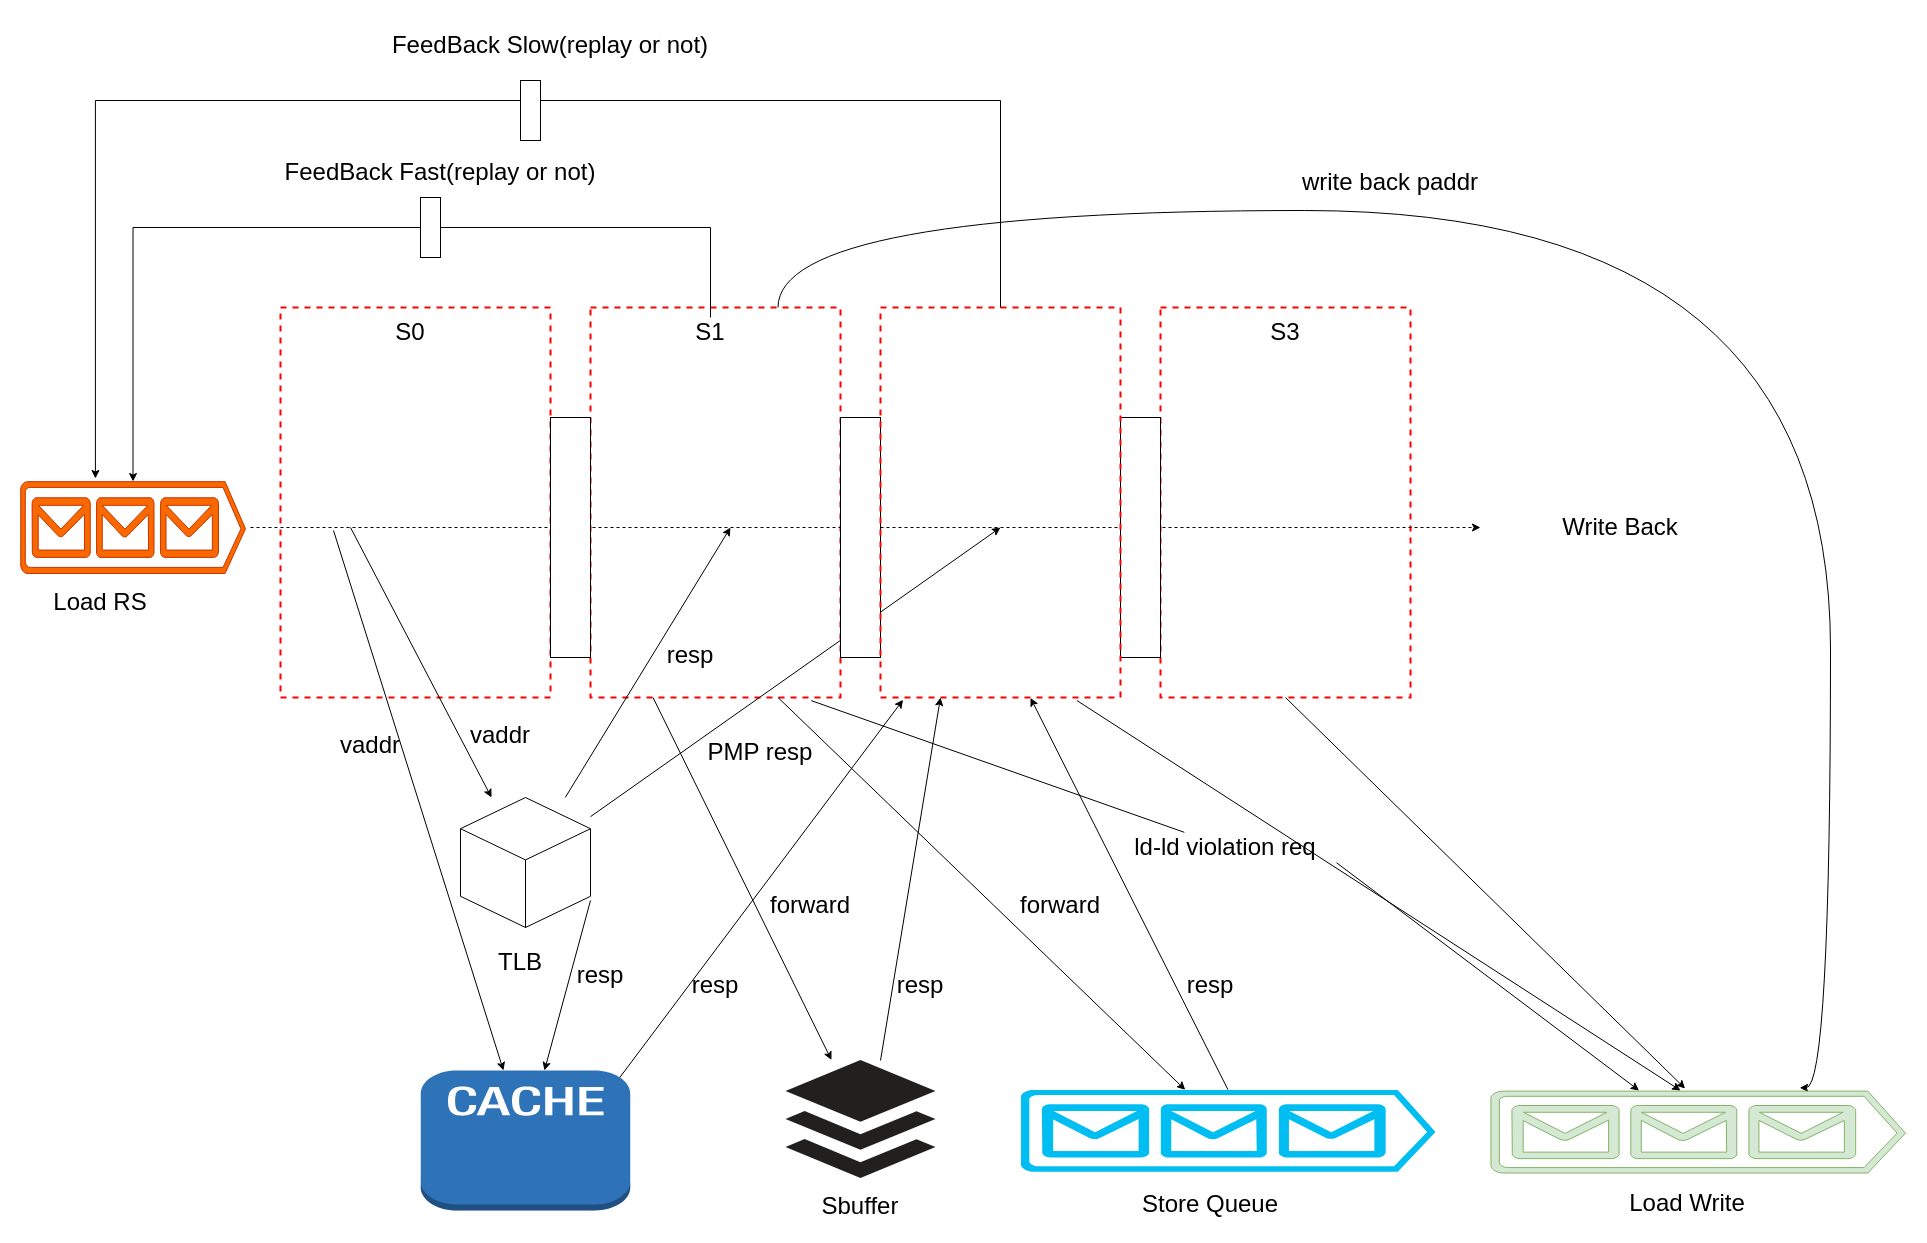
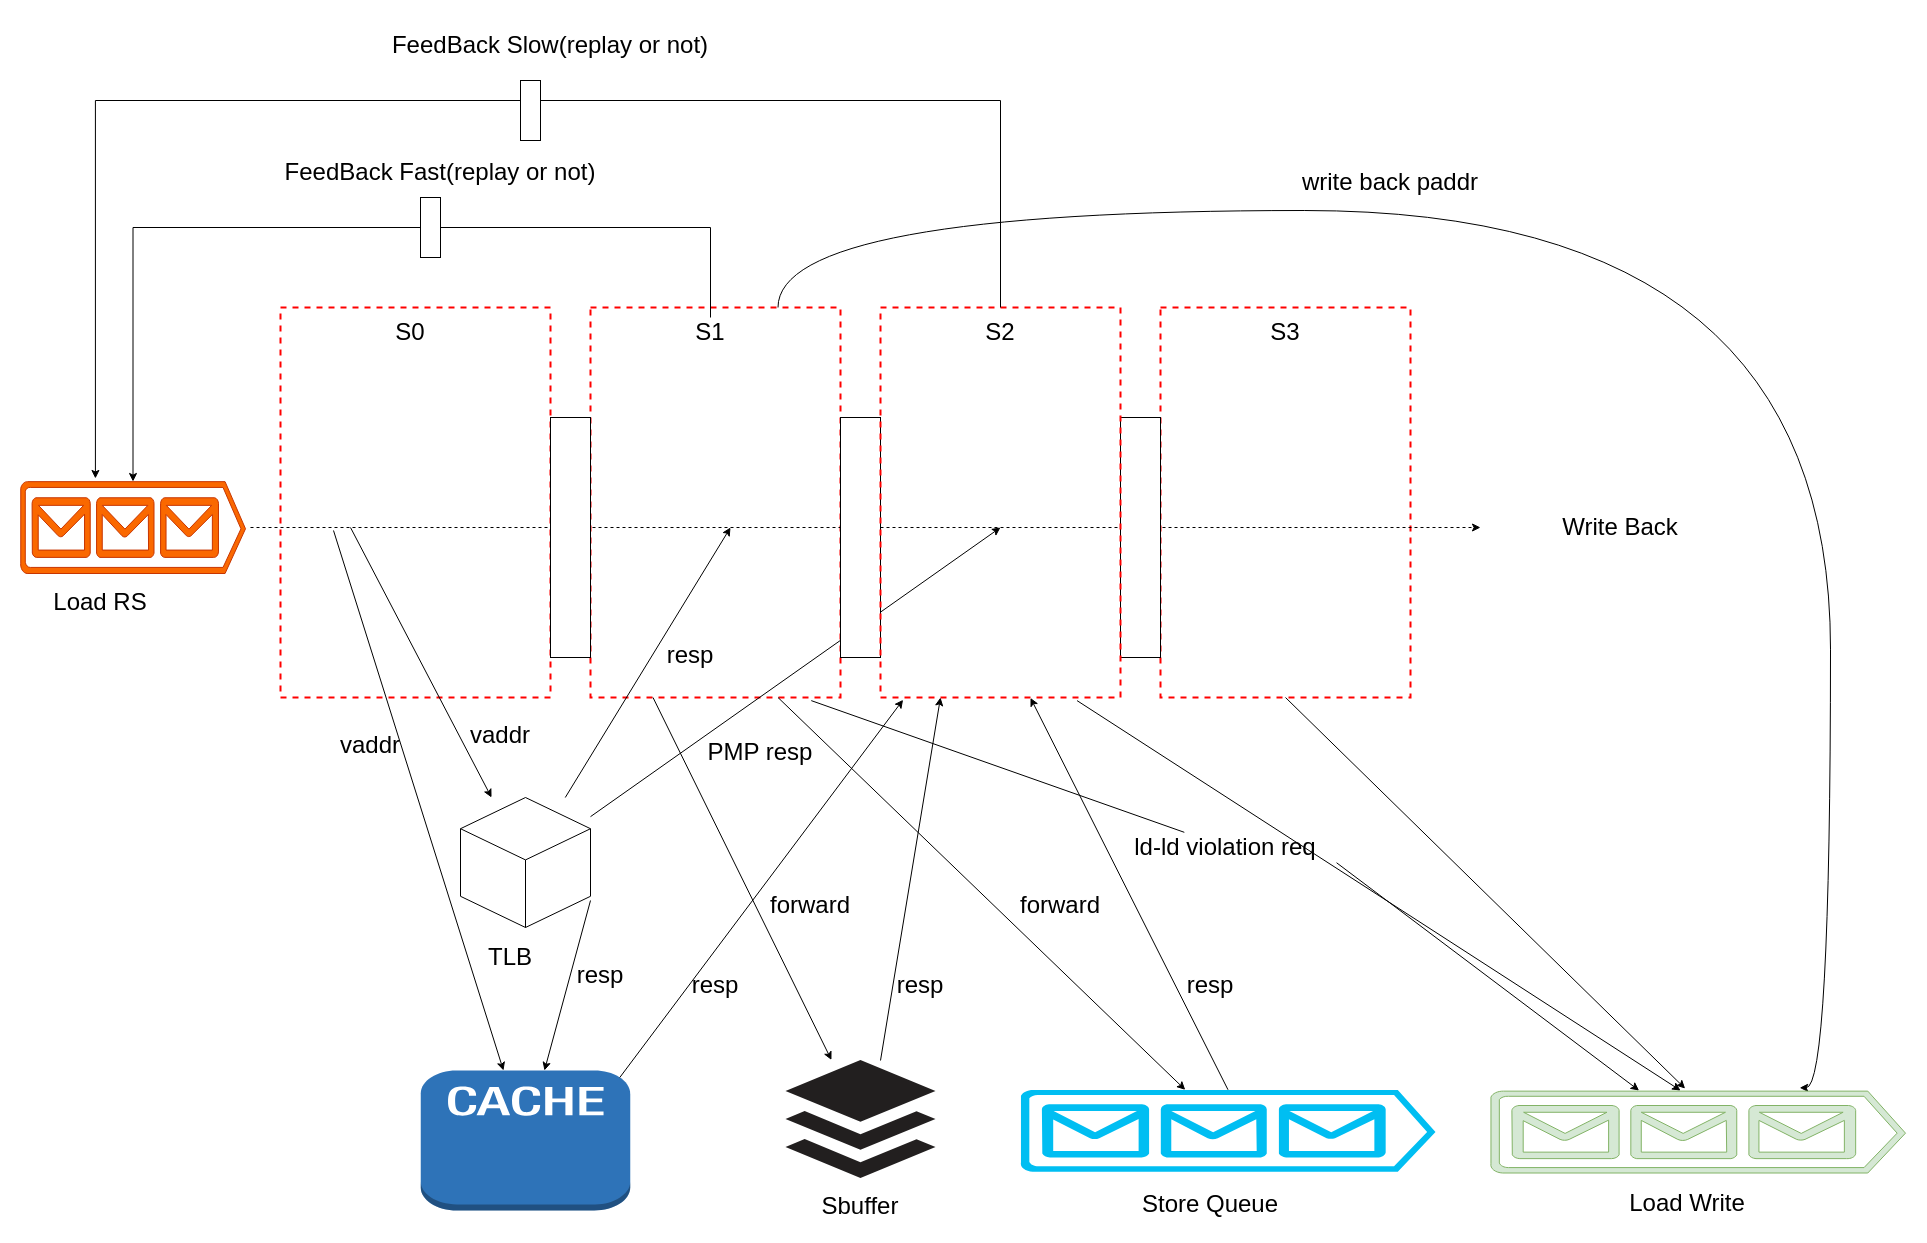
none -> (1001, 333)
(521, 963) -> (511, 958)
